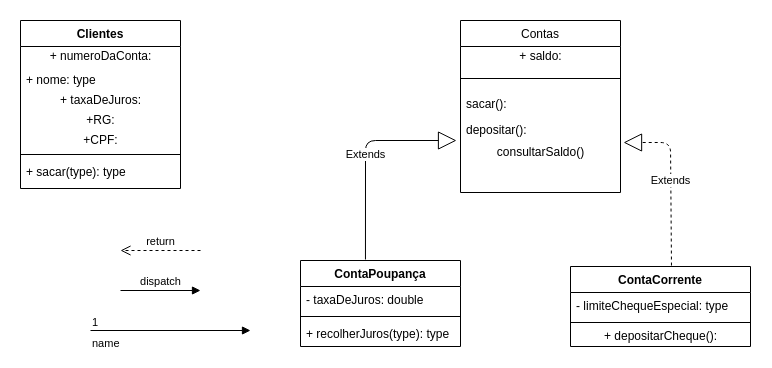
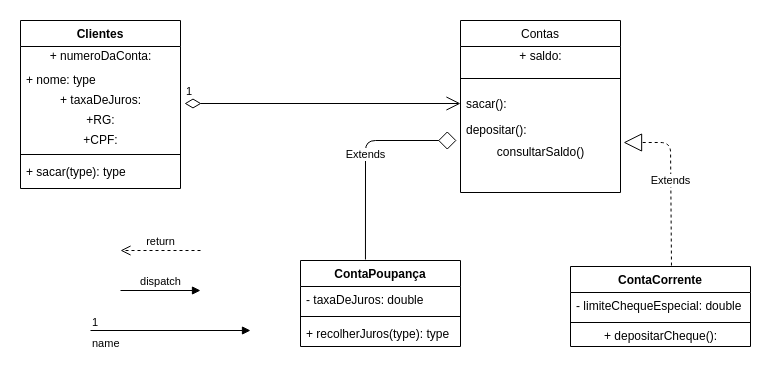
none -> (329, 104)
(437, 141) -> (437, 141)
(658, 306) -> (663, 306)
